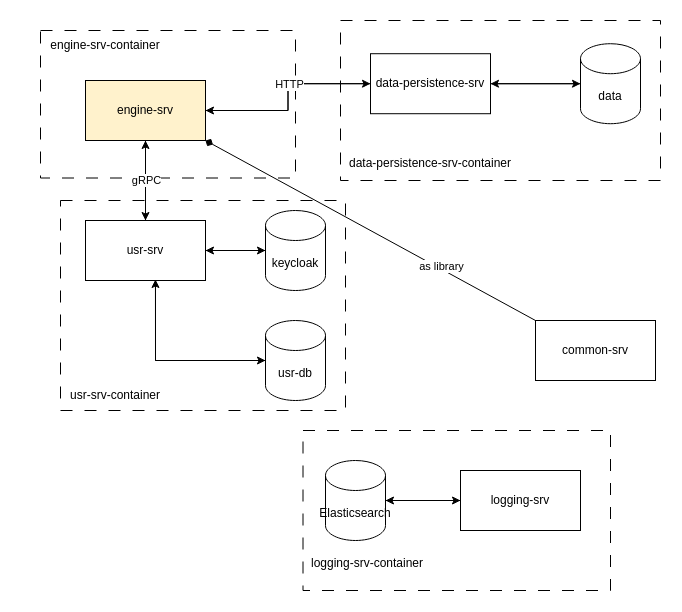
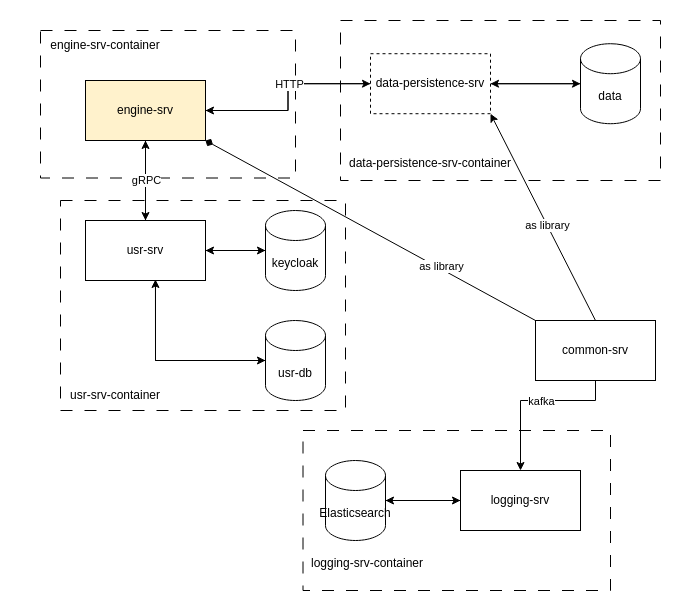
(431, 84) -> (431, 84)
none -> (545, 220)
none -> (537, 401)
